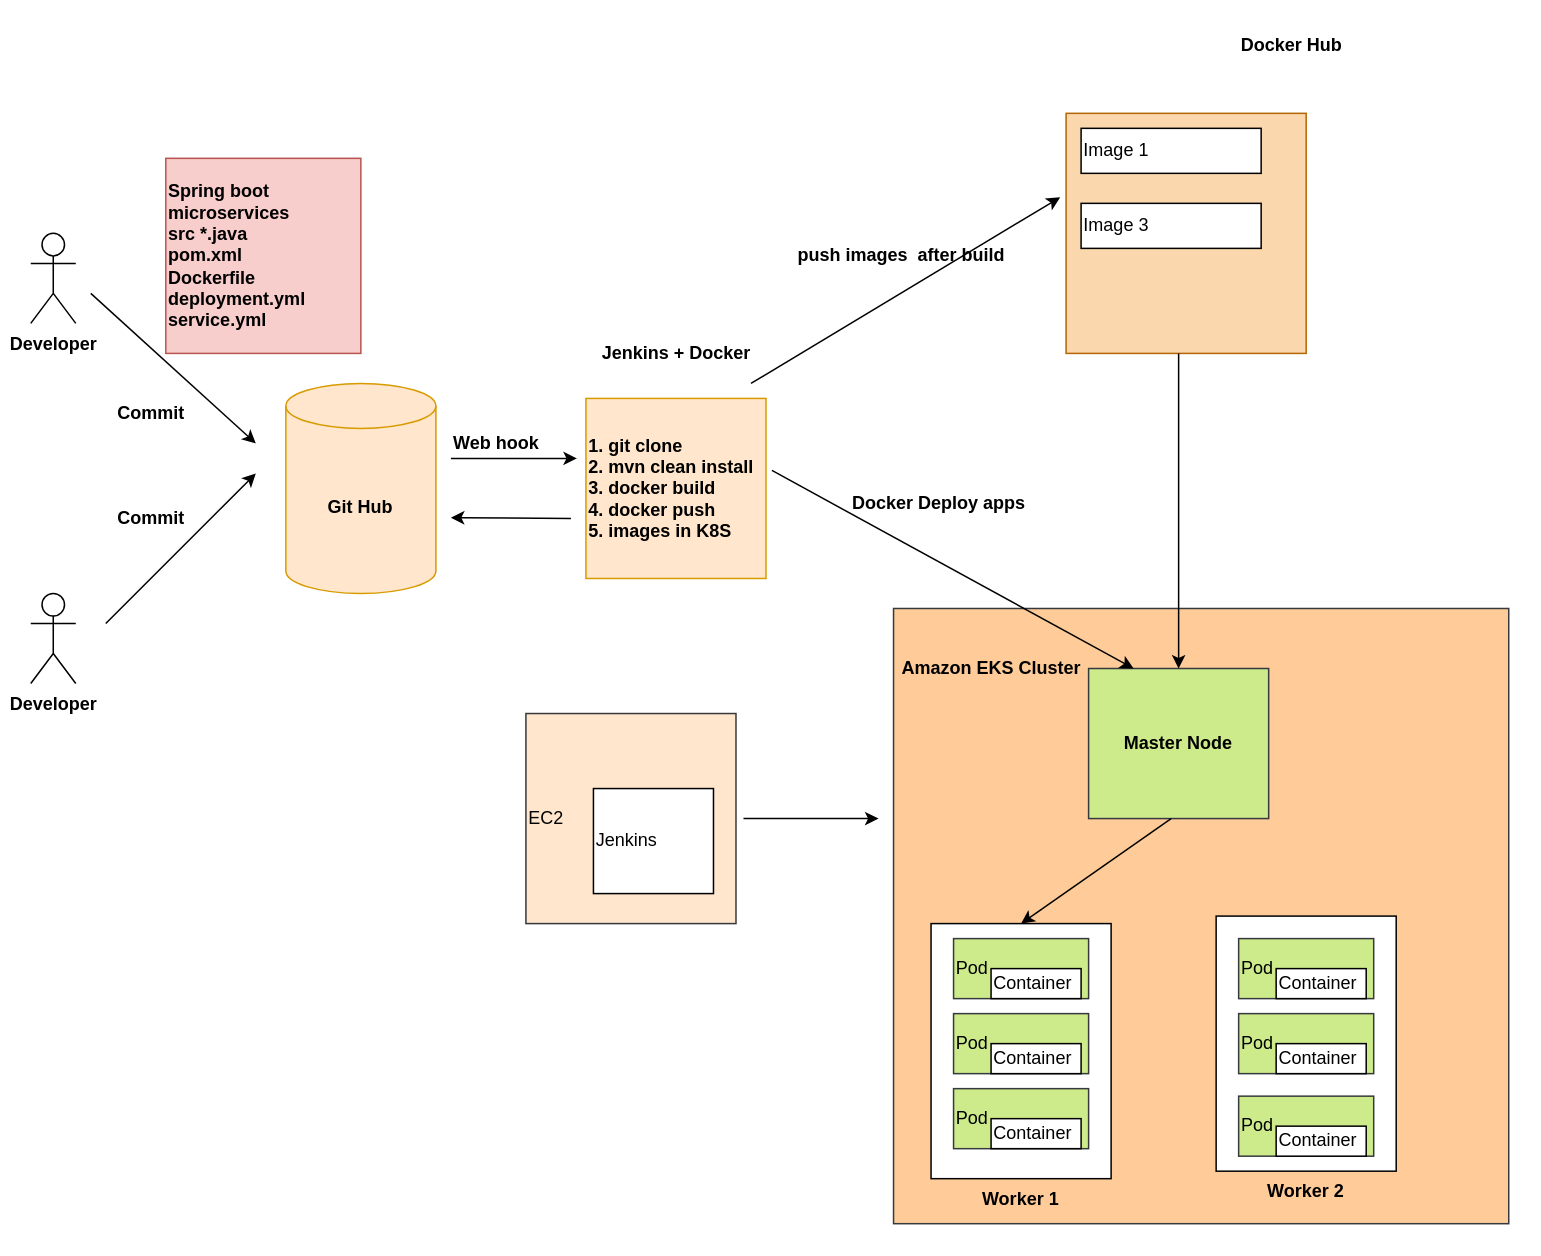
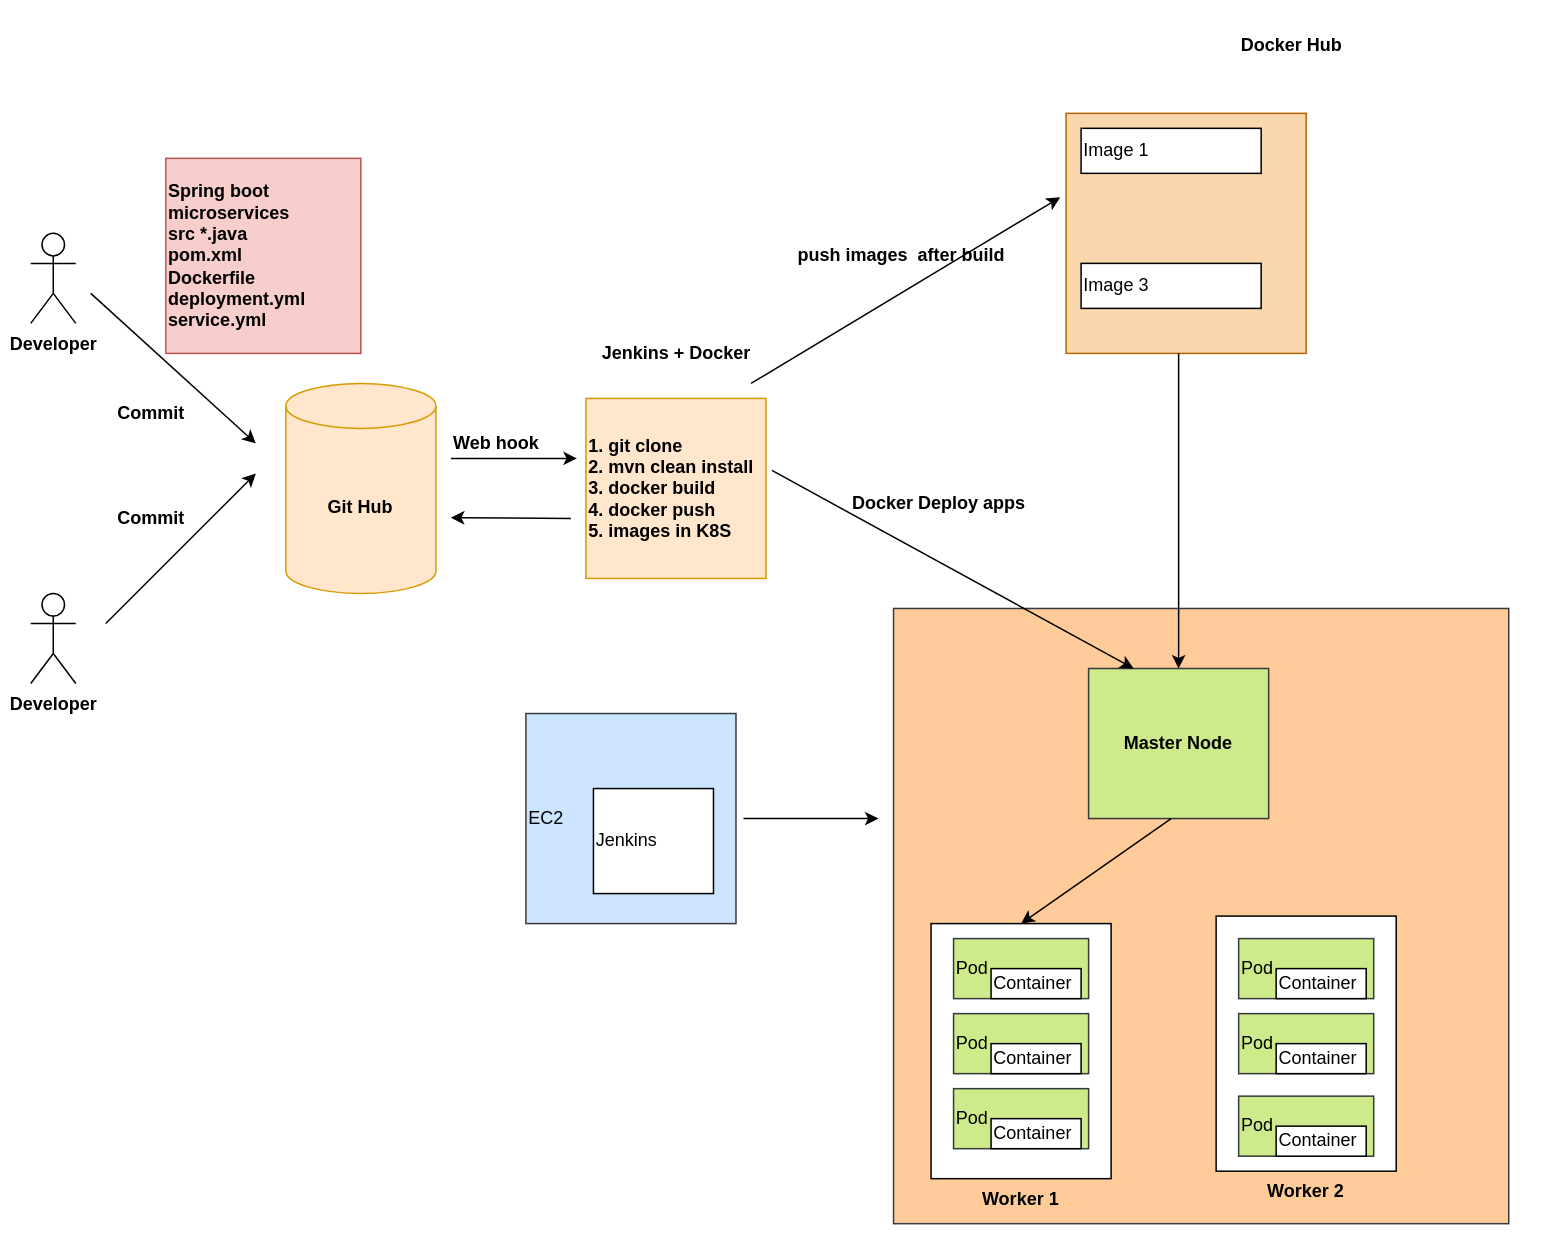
(1171, 226) -> (1171, 286)
(991, 668) -> none
(544, 818) -> (544, 818)
